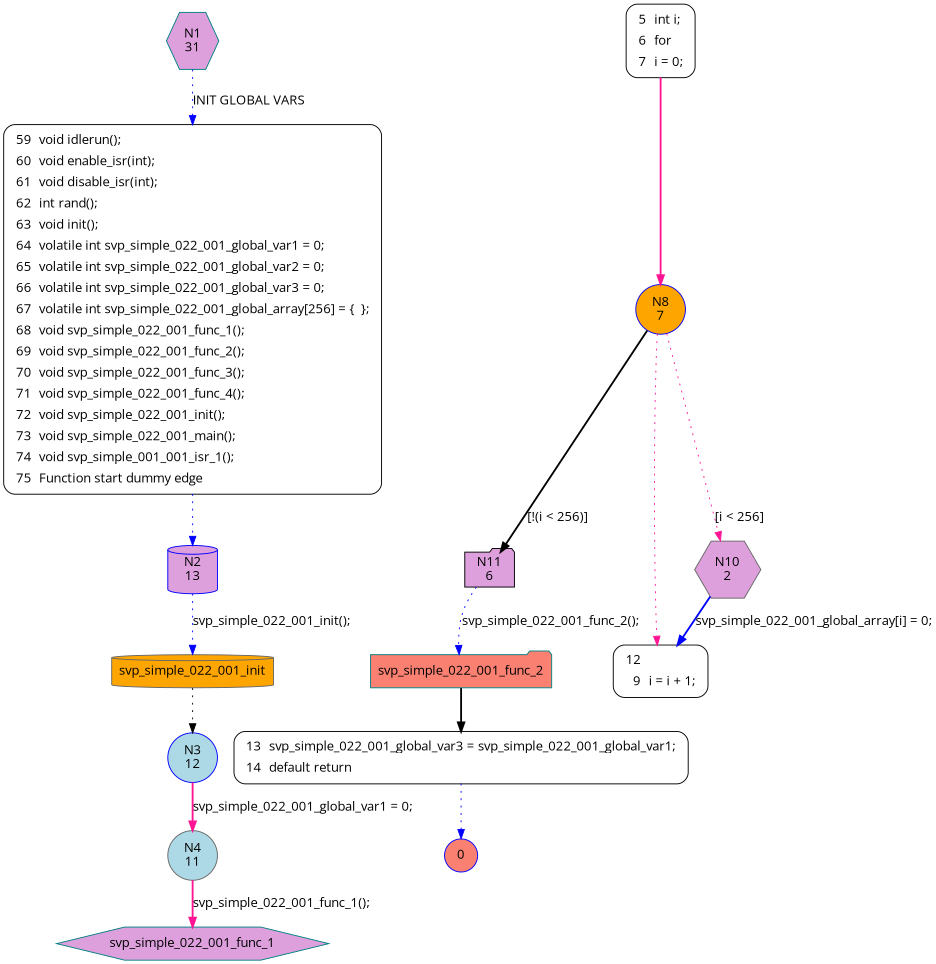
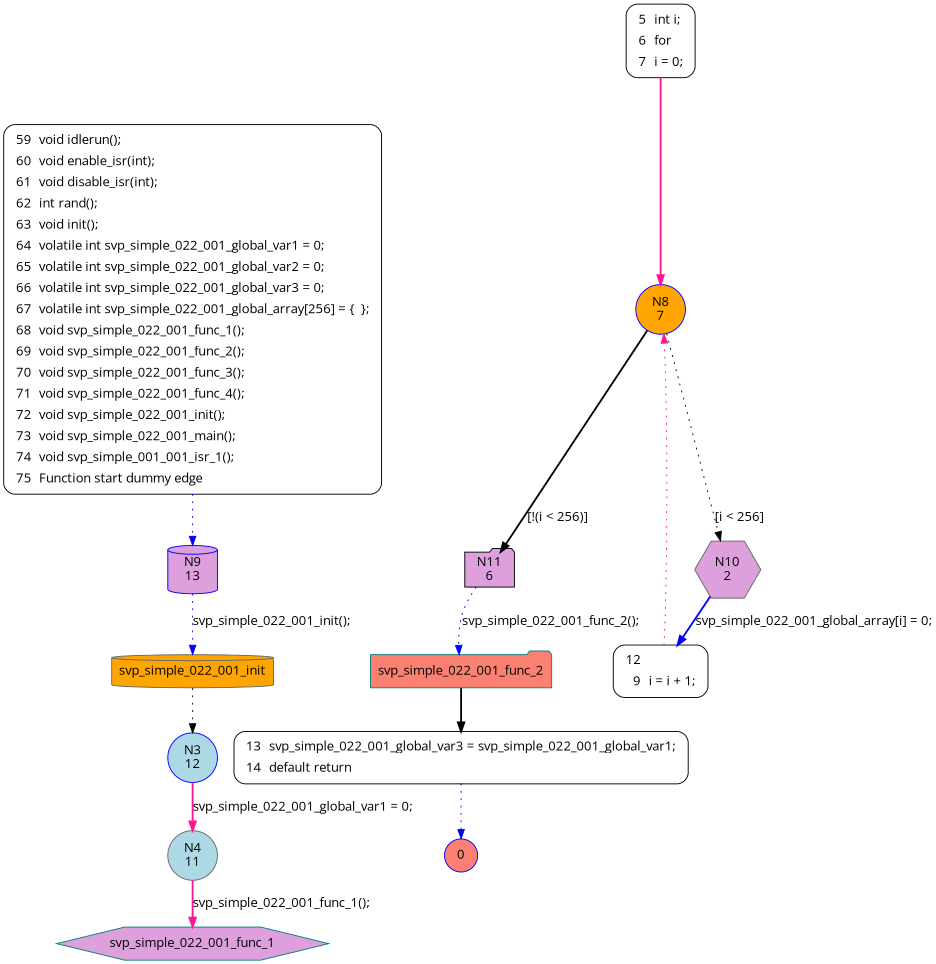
(193, 41) -> none
(692, 433) -> (692, 433)
(654, 485) -> (667, 494)
(193, 570) -> (193, 570)
